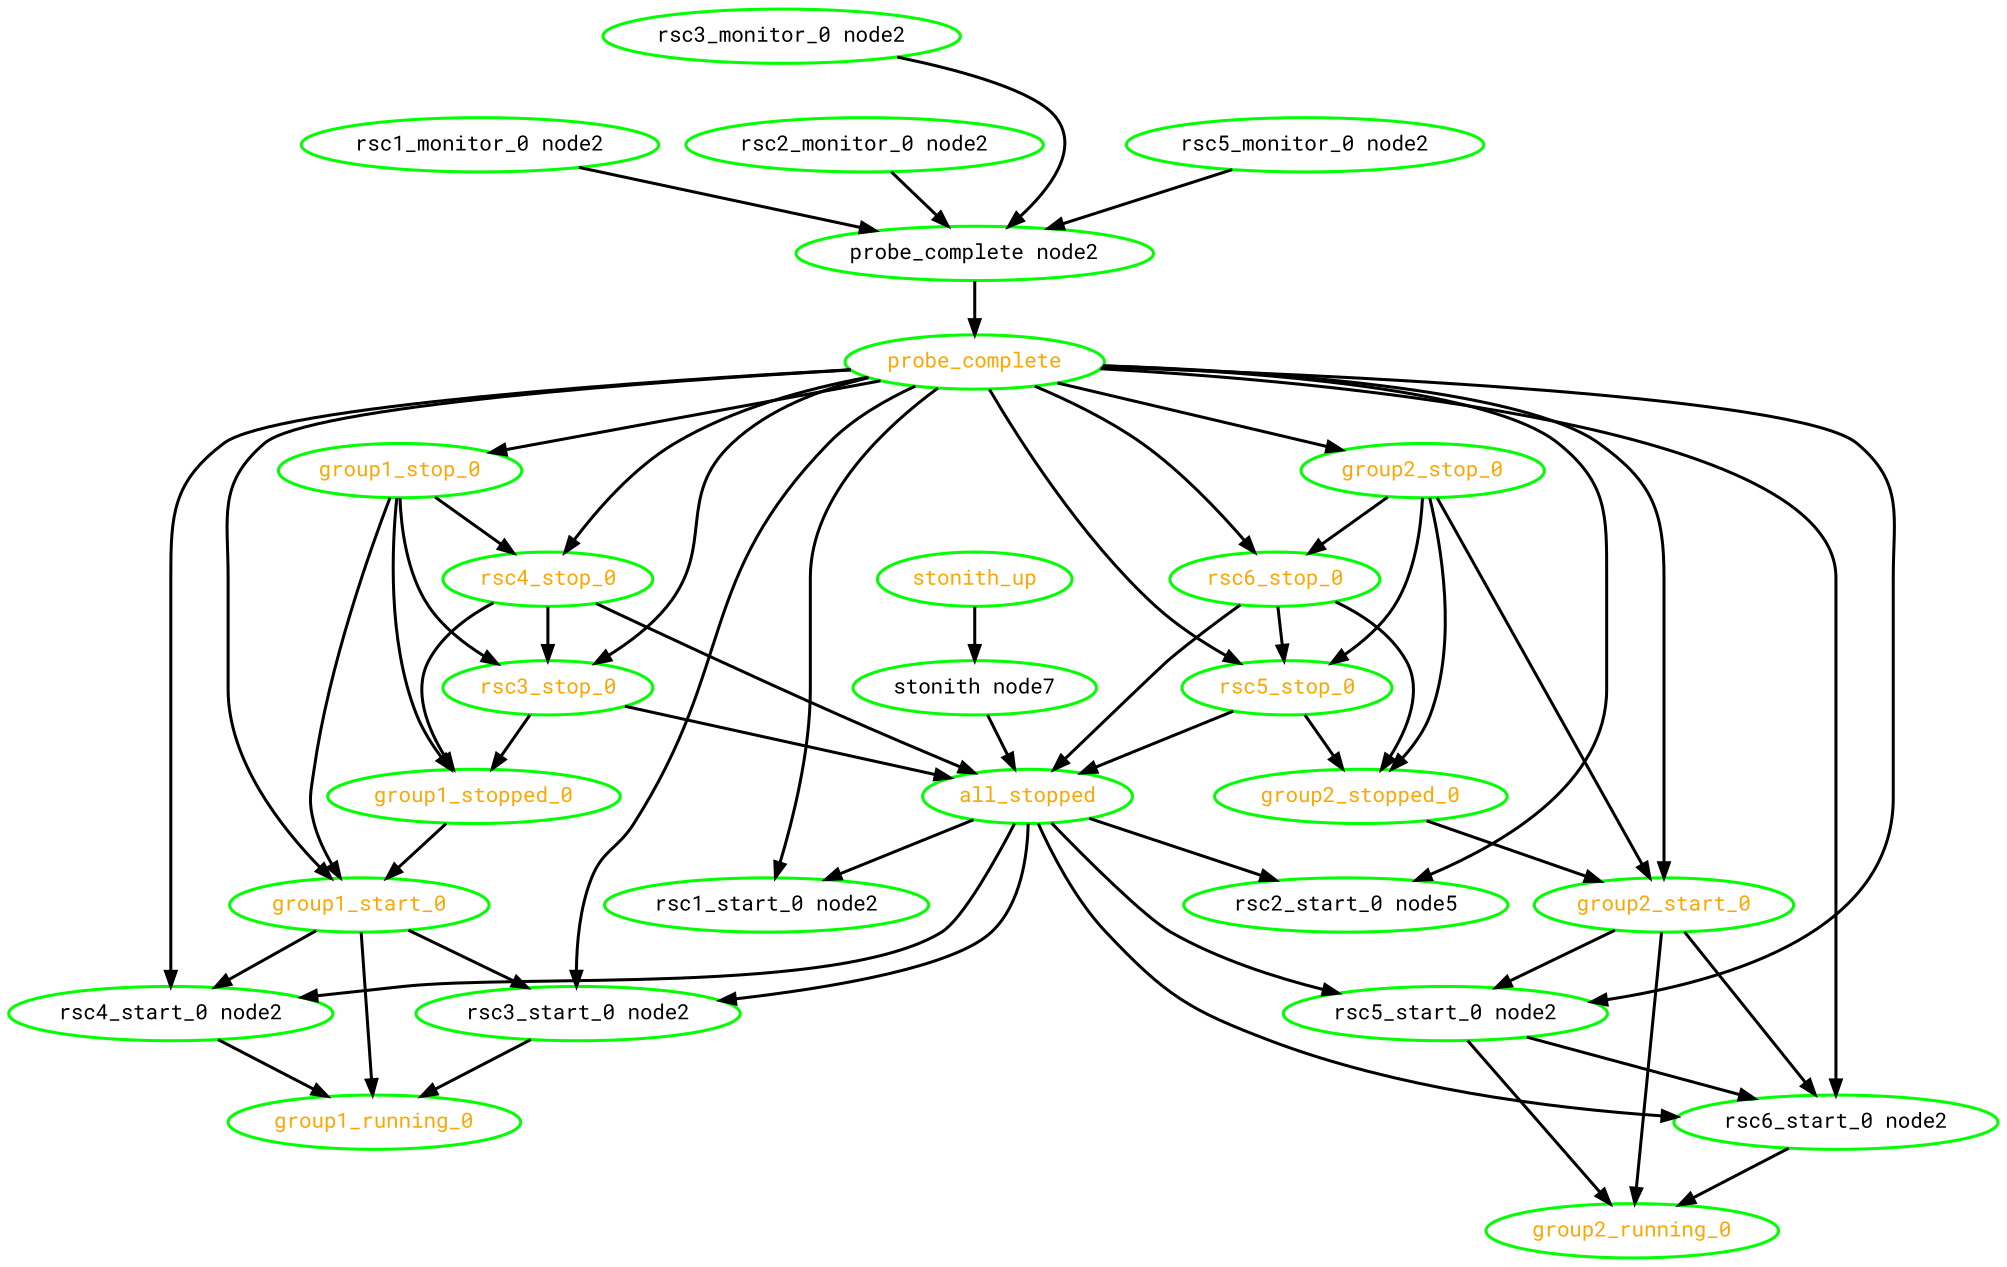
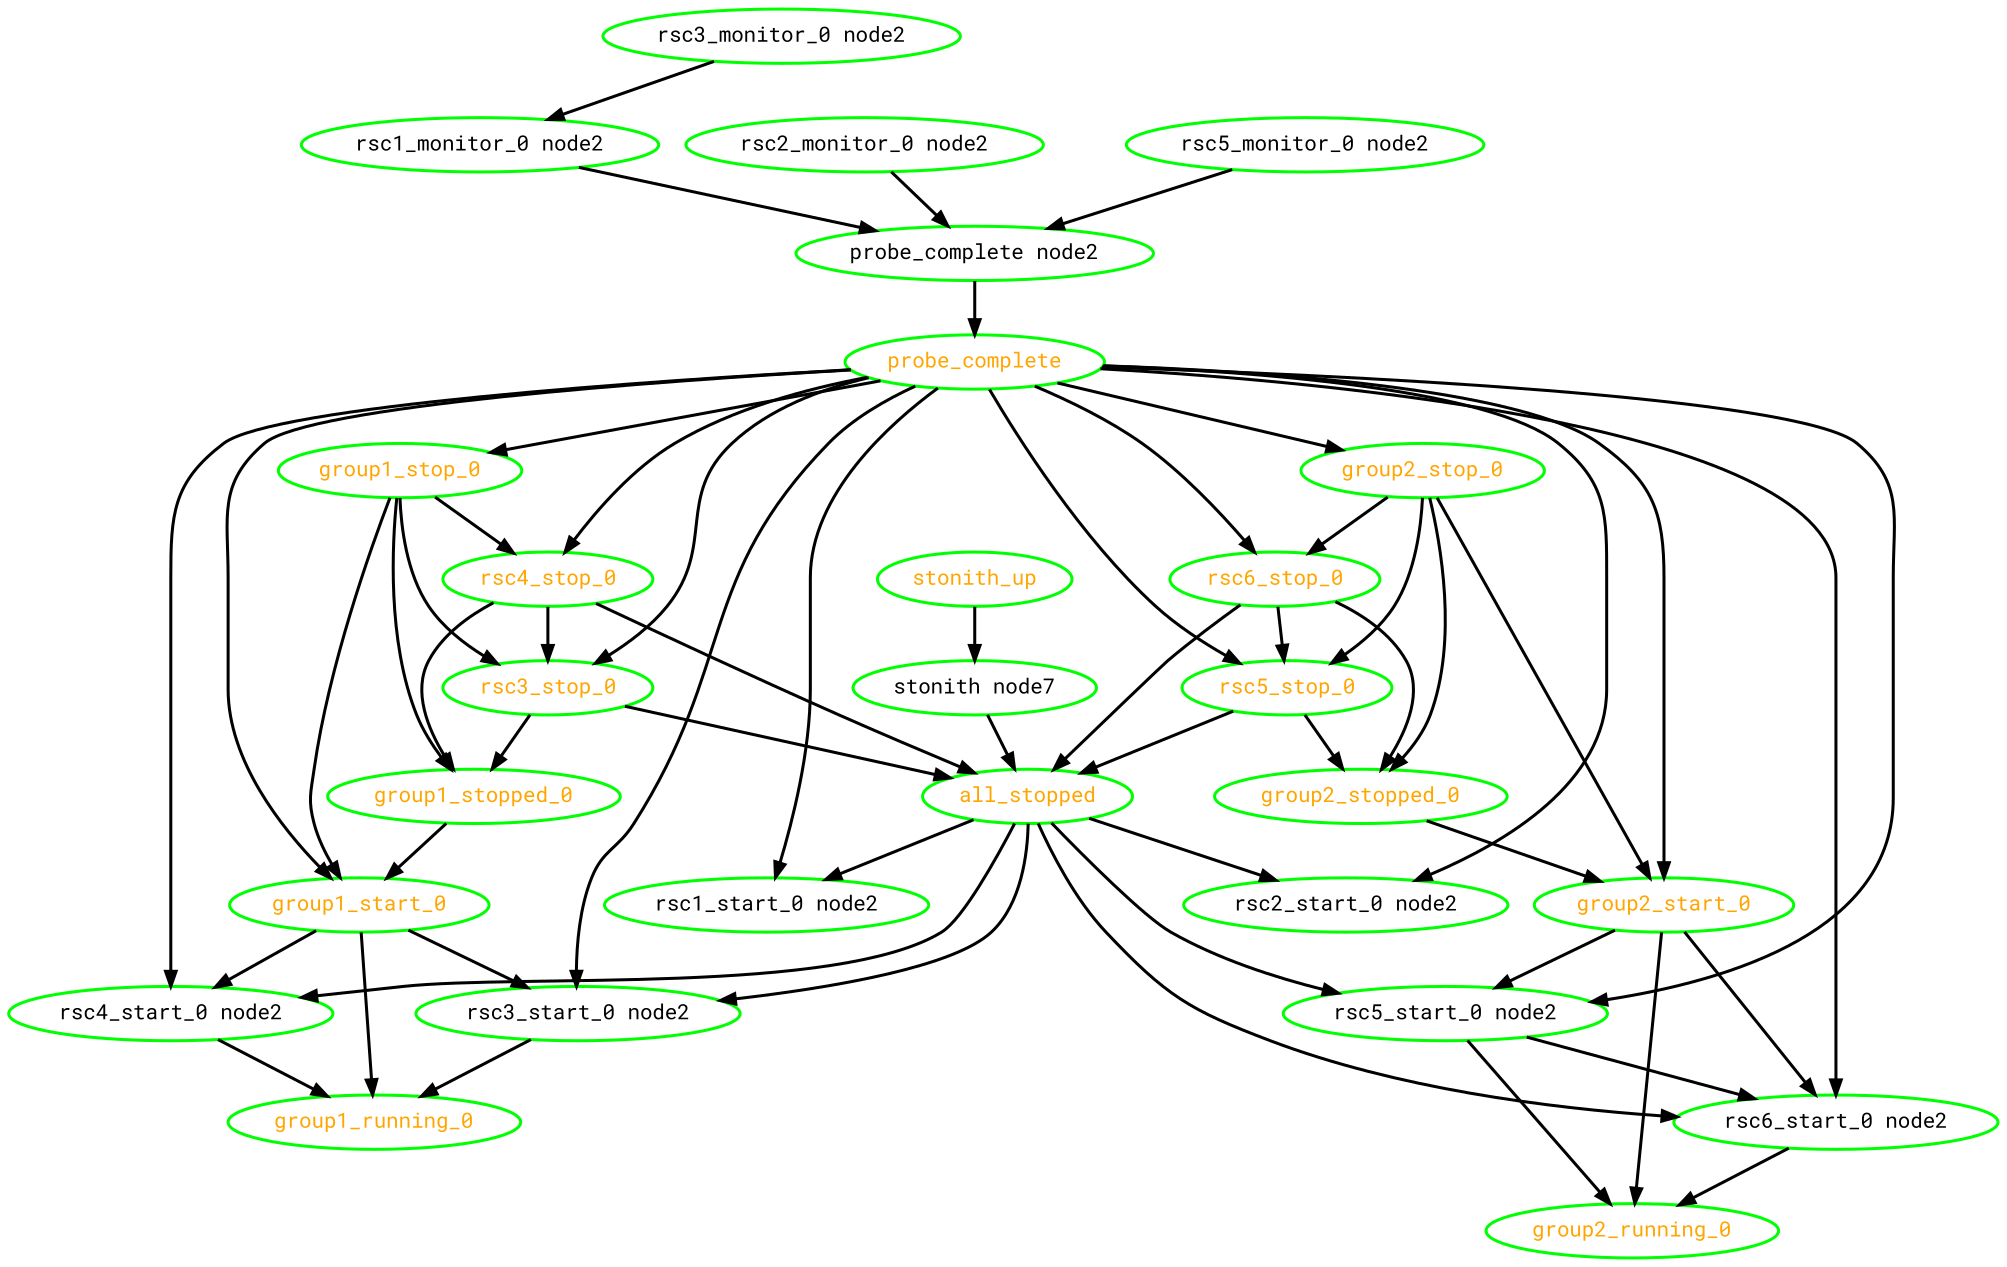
(1034, 100) -> (638, 88)
(1346, 905) -> (1346, 905)
